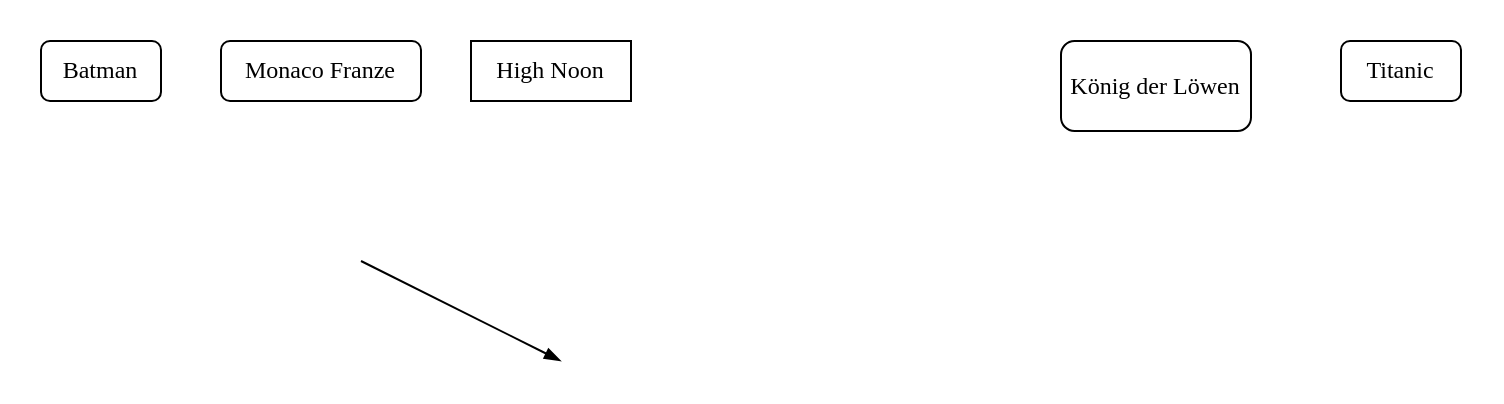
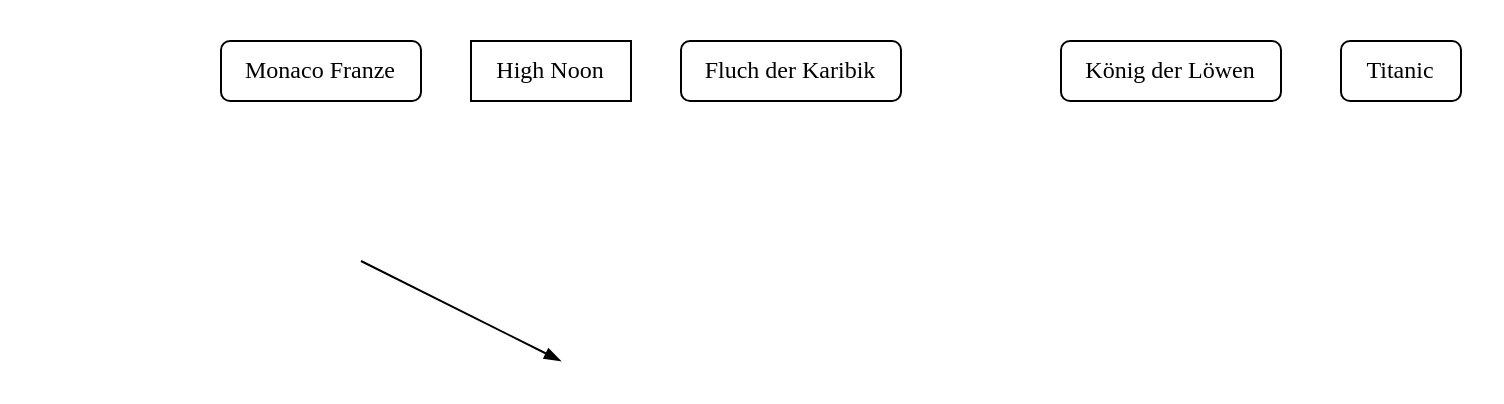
(101, 71) -> none
none -> (791, 71)
(1156, 86) -> (1171, 71)
